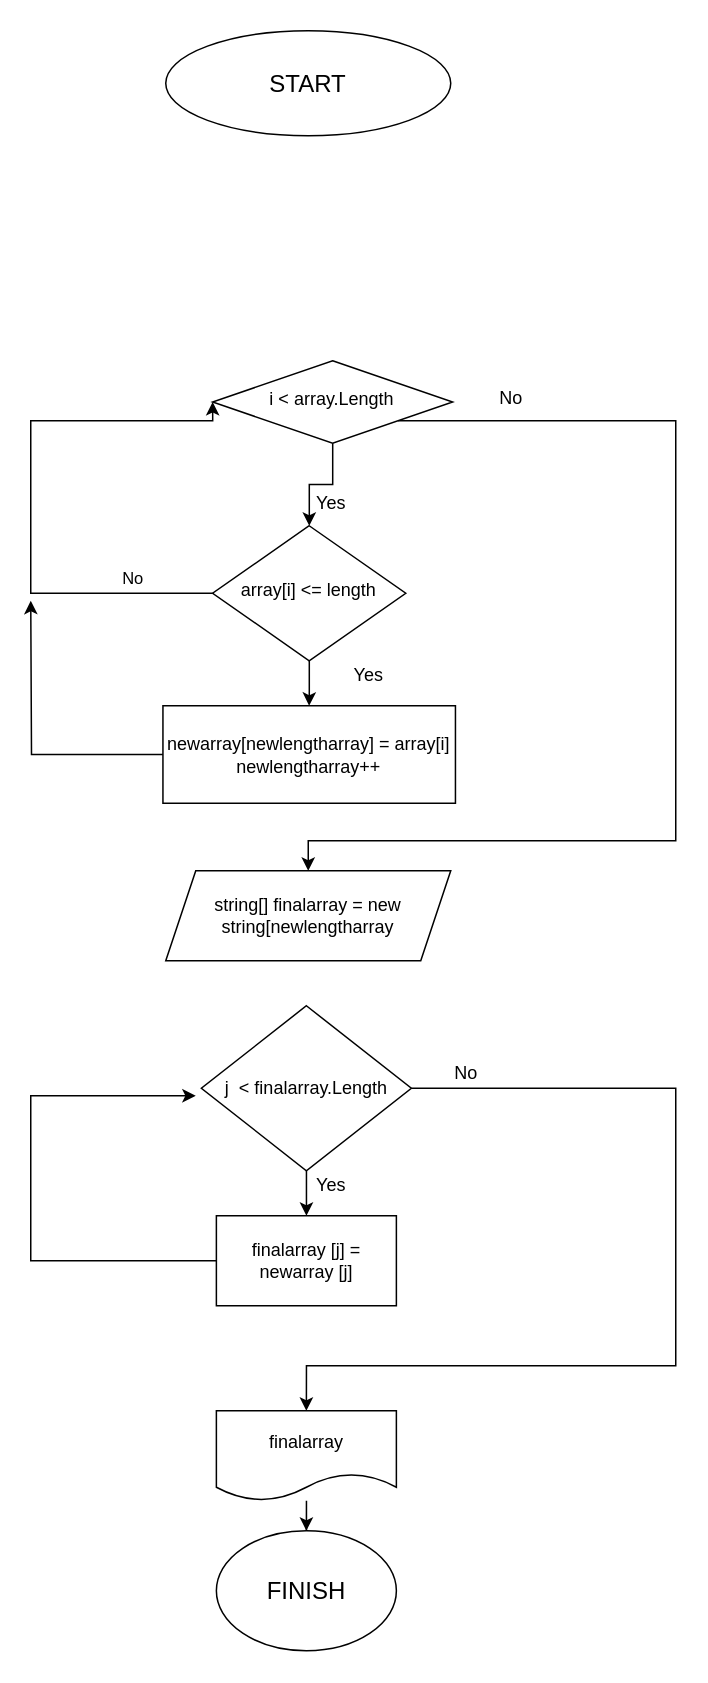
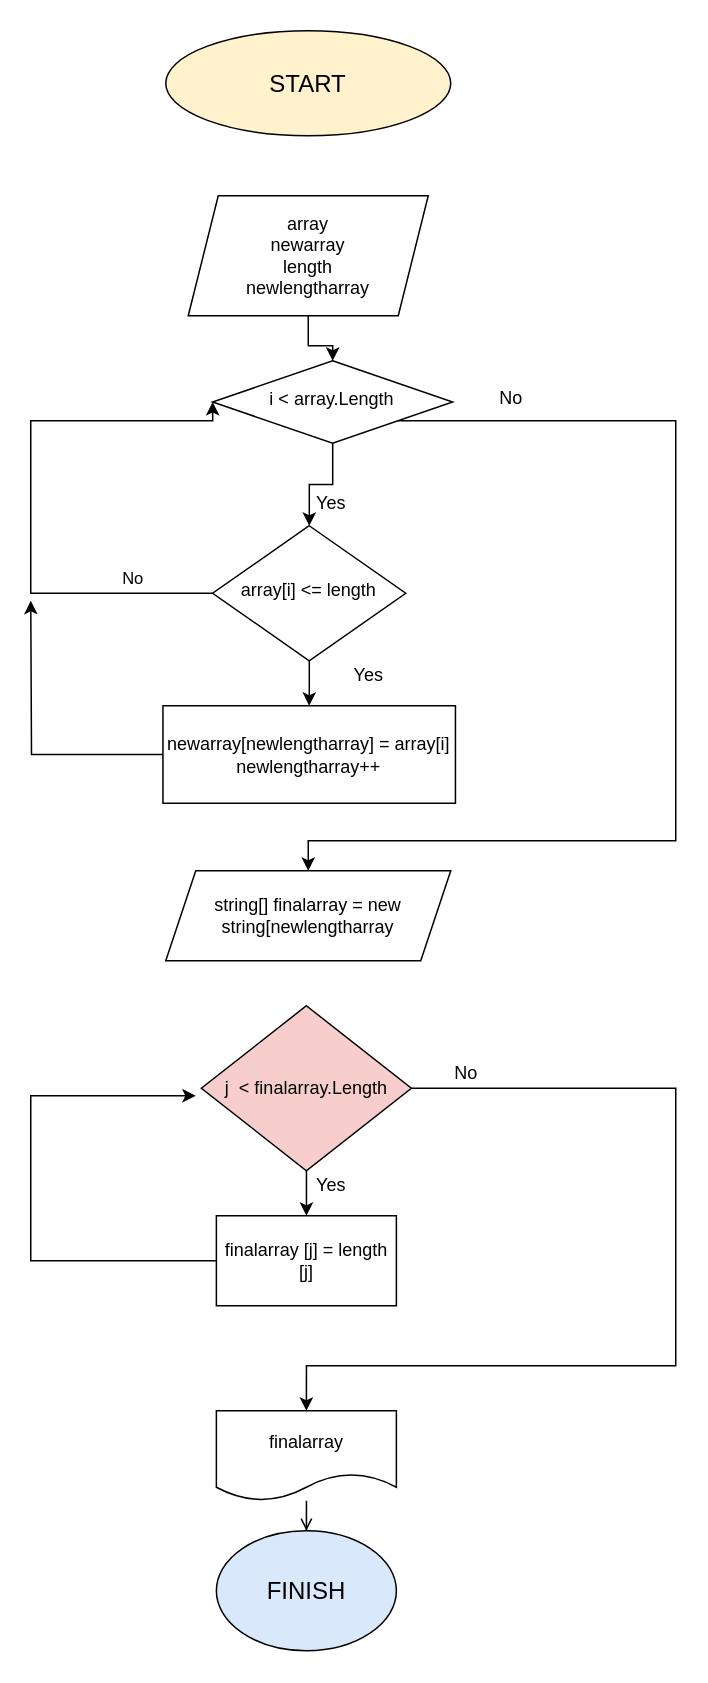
(308, 83) -> (308, 83)
none -> (308, 256)
none -> (308, 345)
(306, 1088) -> (306, 1088)
(307, 1261) -> (307, 1261)
(306, 1519) -> (306, 1521)
(306, 1591) -> (306, 1591)
